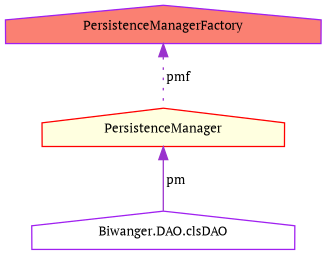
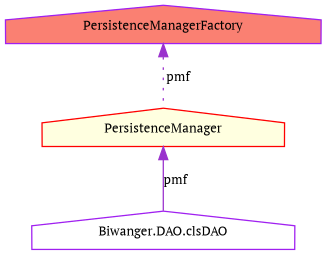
(175, 181) -> (175, 181)
